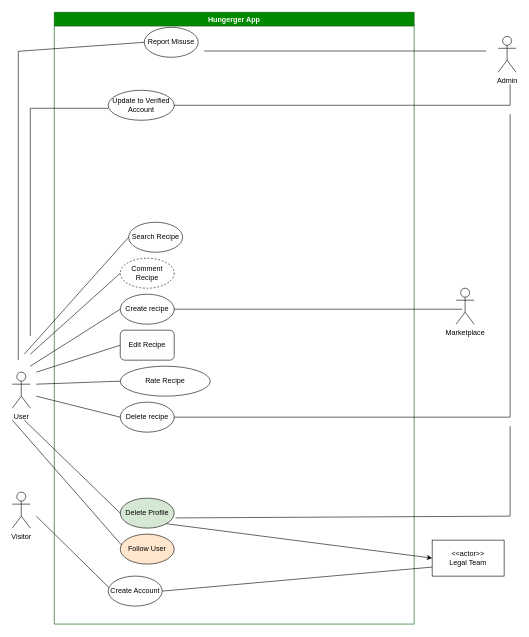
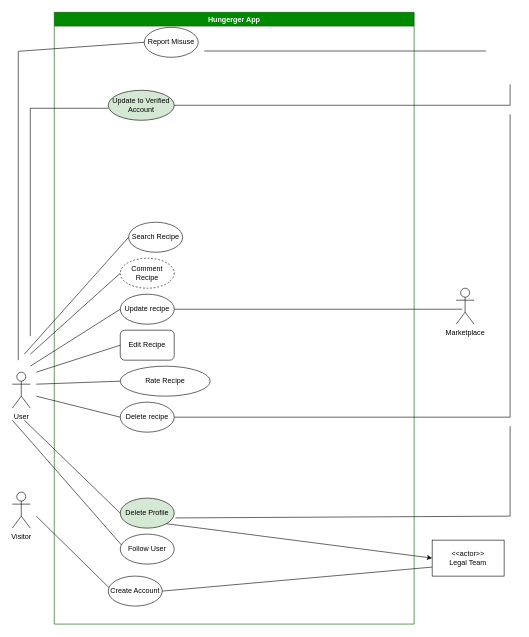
(507, 54) -> none
(141, 105) -> (141, 105)
(147, 309) -> (147, 309)
(147, 549) -> (147, 549)
